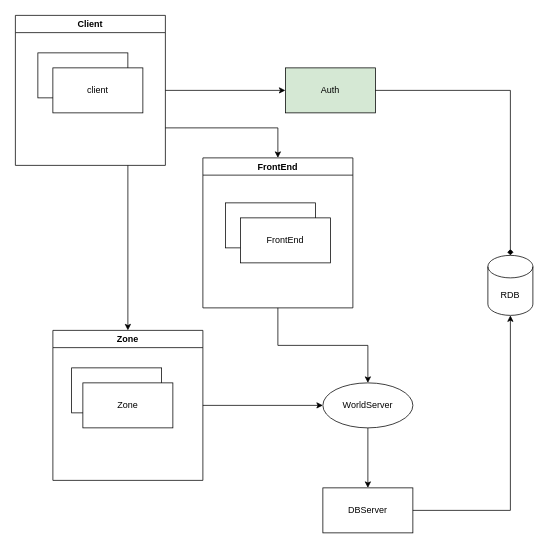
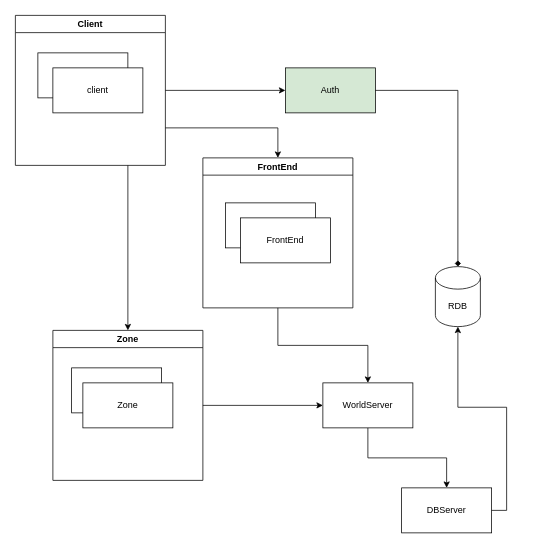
(510, 285) -> (458, 297)
(368, 405) -> (368, 405)
(368, 510) -> (447, 510)
